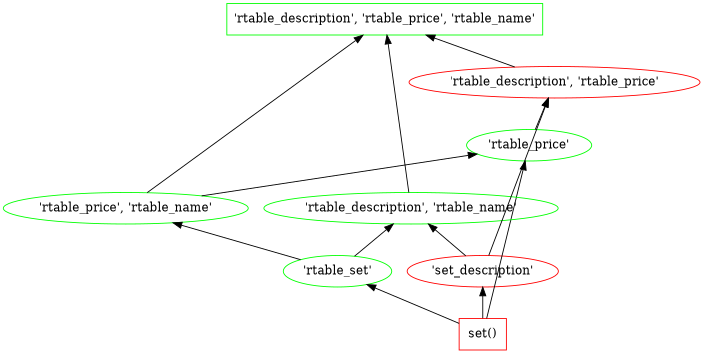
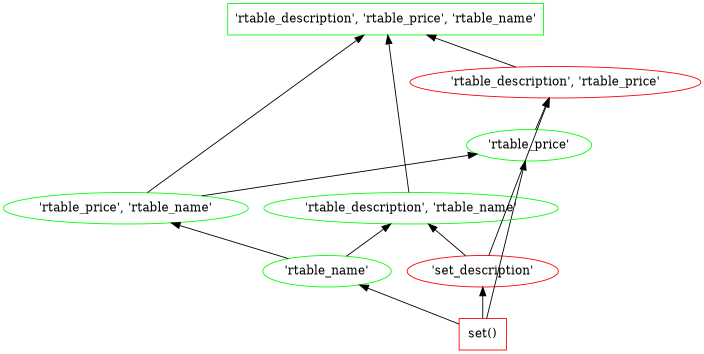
(338, 271) -> (327, 271)
